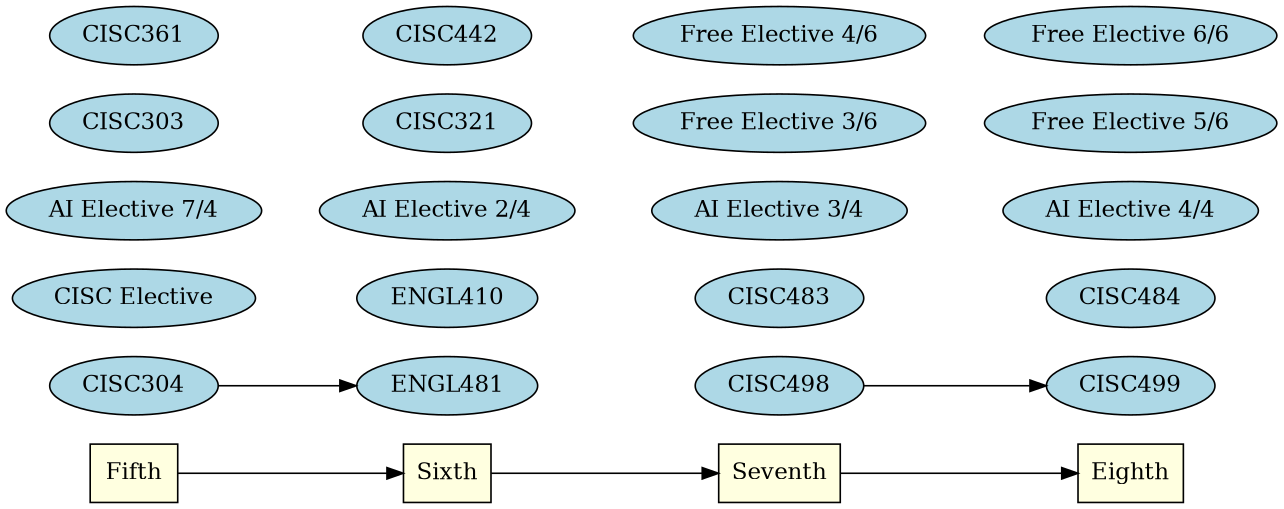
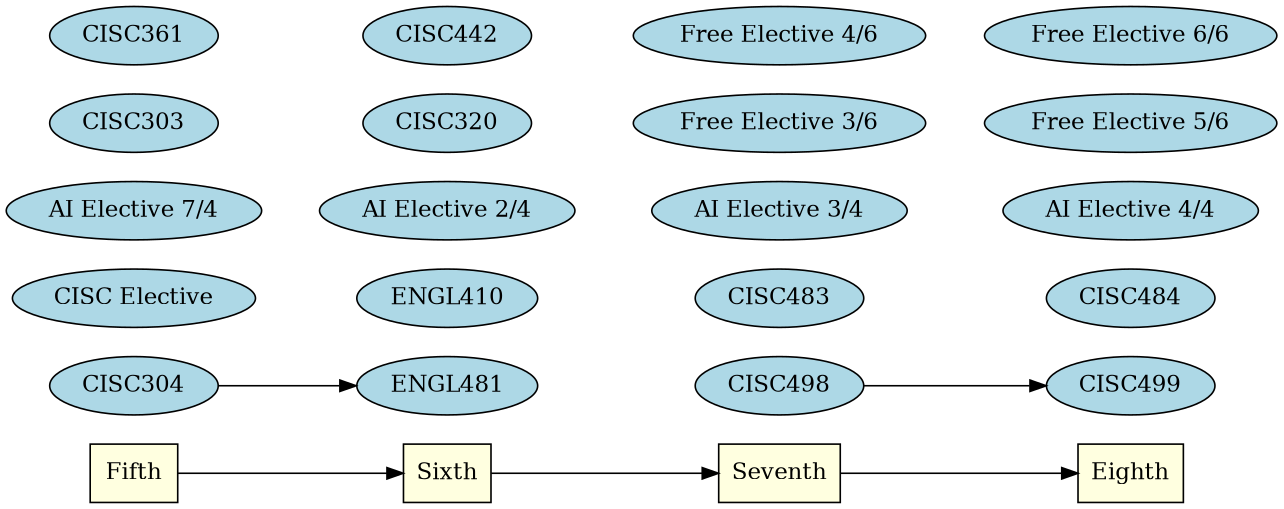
(447, 123) -> (447, 123)
